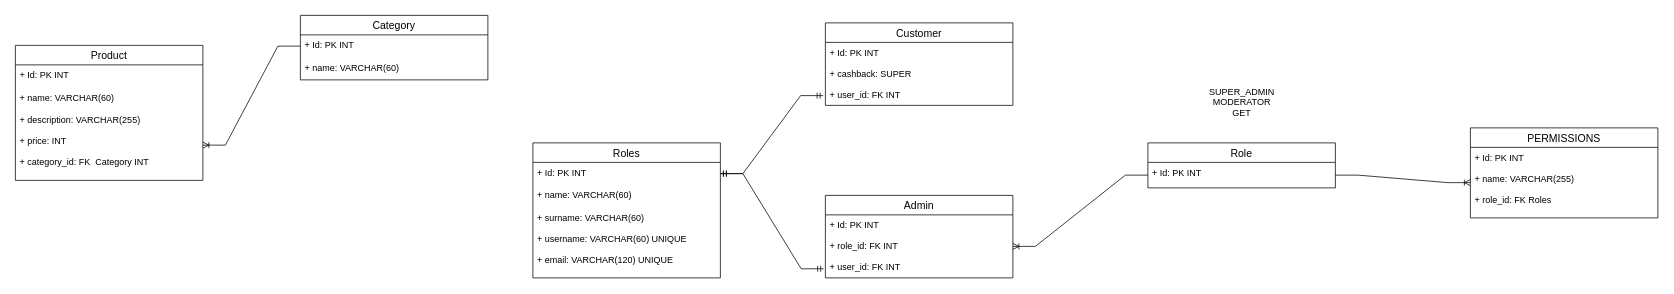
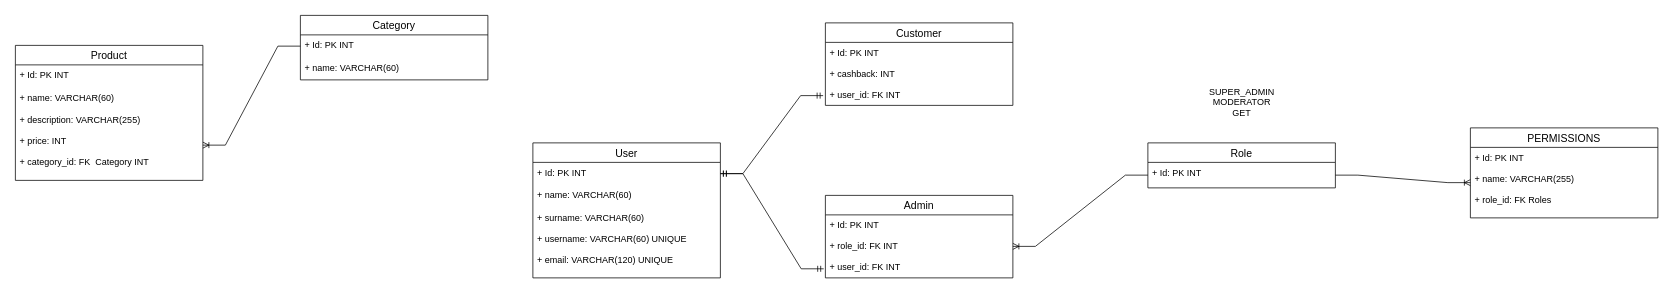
(855, 53) -> (855, 53)
(626, 153) -> (626, 153)
